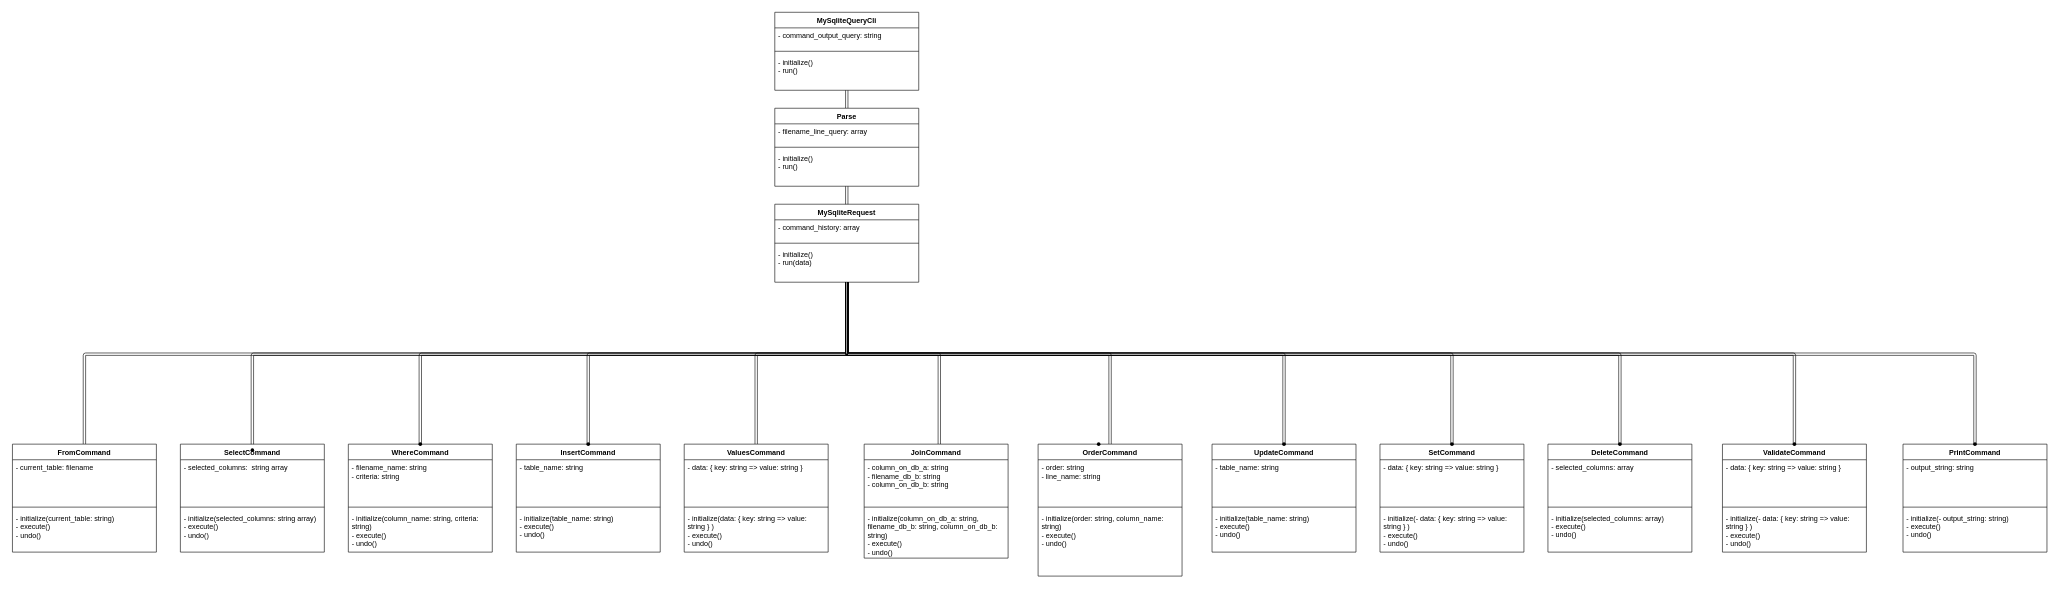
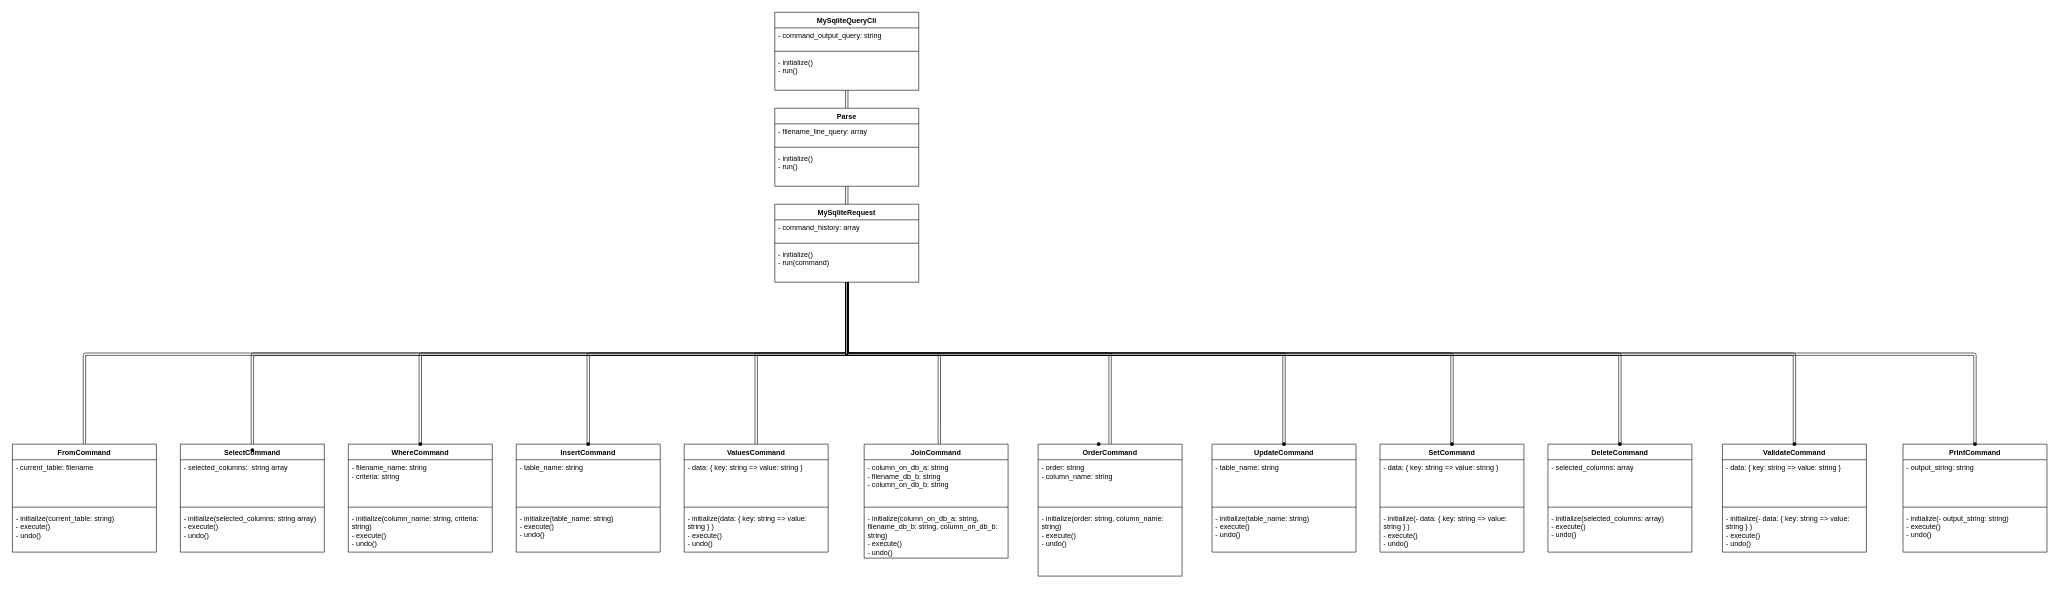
(801, 254) -> (801, 254)
(1068, 468) -> (1068, 468)
